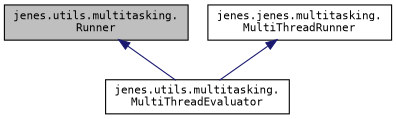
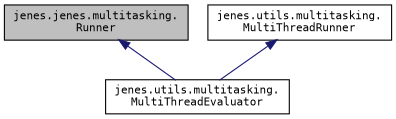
(96, 23) -> (96, 23)
(300, 23) -> (300, 23)
